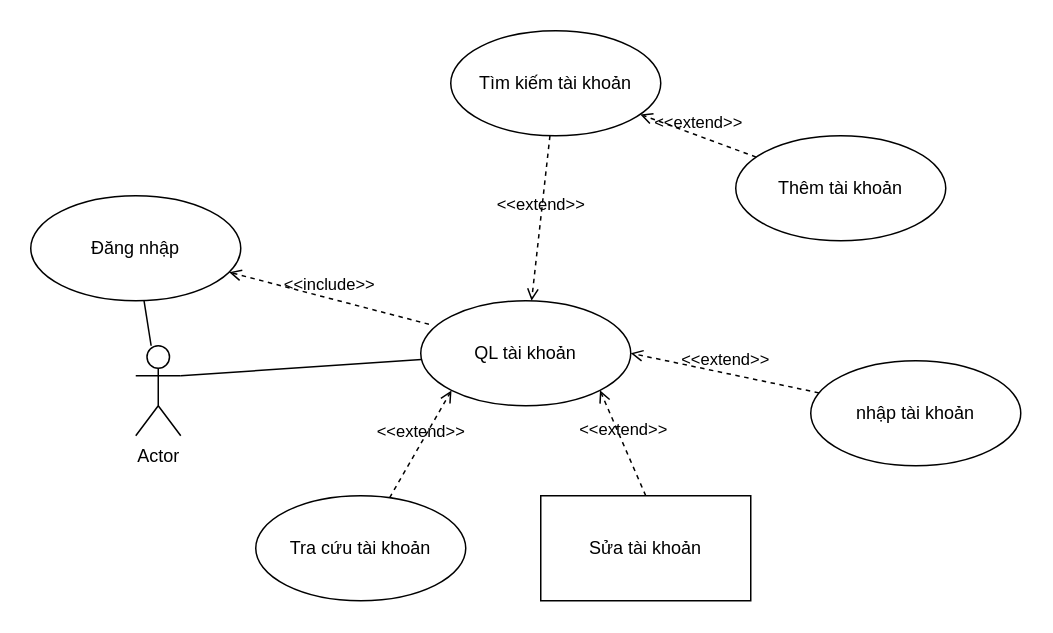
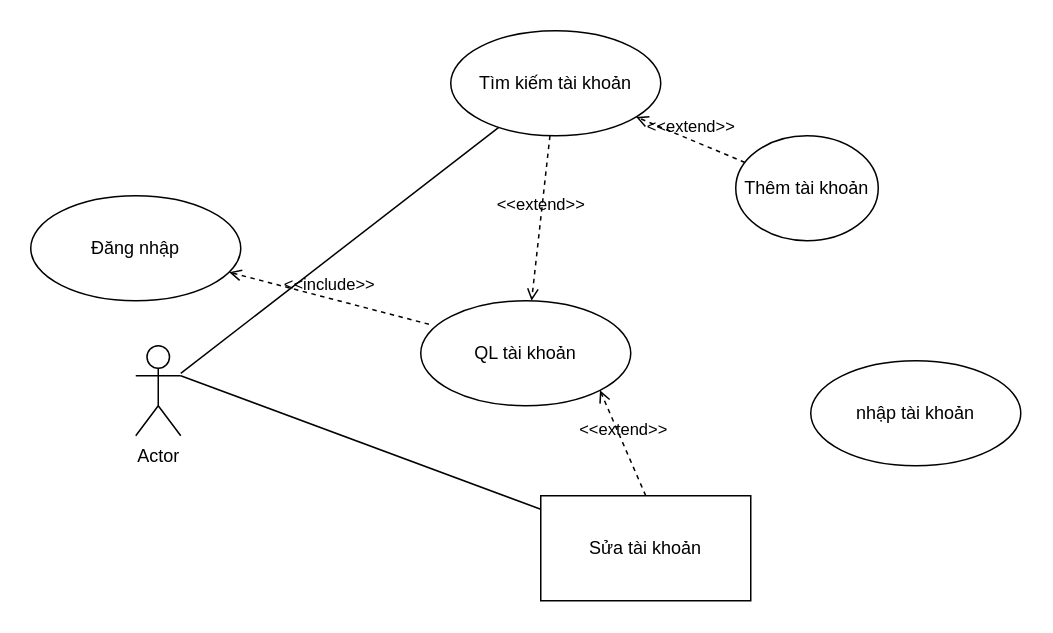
(841, 188) -> (807, 188)
(148, 324) -> (340, 250)
(302, 368) -> (361, 443)
(727, 374) -> none
(420, 446) -> none
(361, 548) -> none
